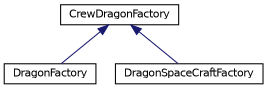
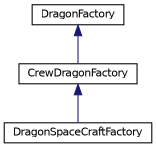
(81, 48) -> (78, 50)
